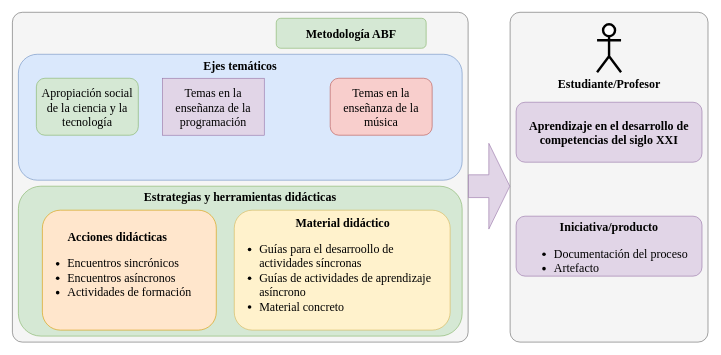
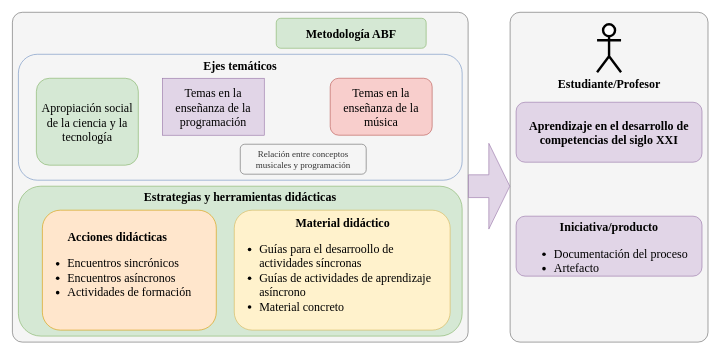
(240, 66) -> (240, 66)
(87, 107) -> (87, 122)
none -> (303, 159)
